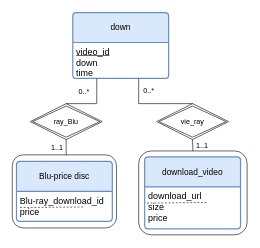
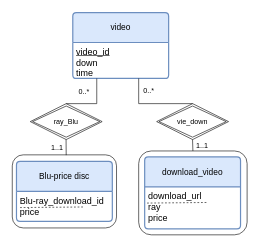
(121, 27) -> (121, 27)
(193, 122) -> (193, 122)
(171, 204) -> (171, 204)
